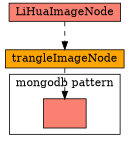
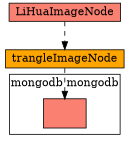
(65, 83) -> (65, 83)
